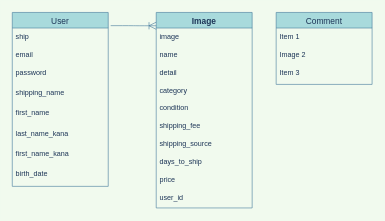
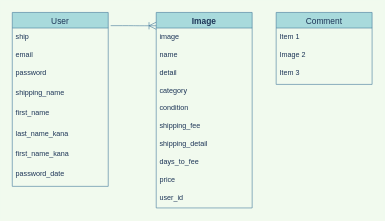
(188, 144) -> (186, 144)
(183, 162) -> (182, 162)
(35, 174) -> (42, 174)
